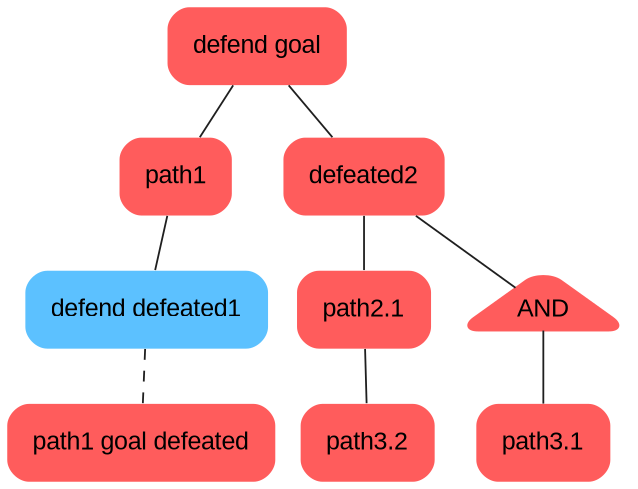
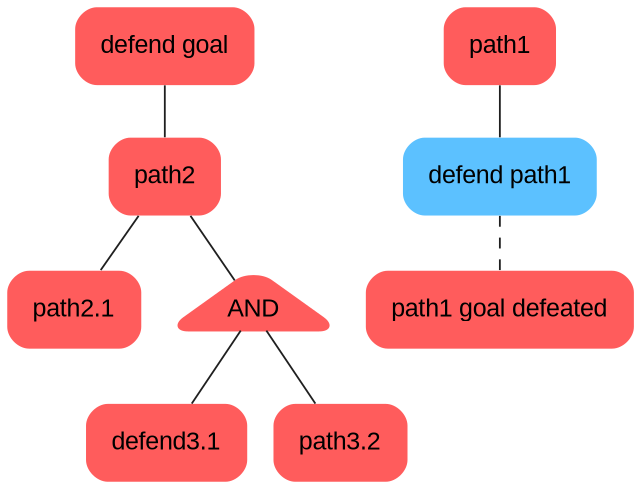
(216, 111) -> none
(364, 177) -> (165, 177)
(147, 310) -> (500, 177)
(366, 376) -> (291, 367)
(543, 443) -> (167, 443)
